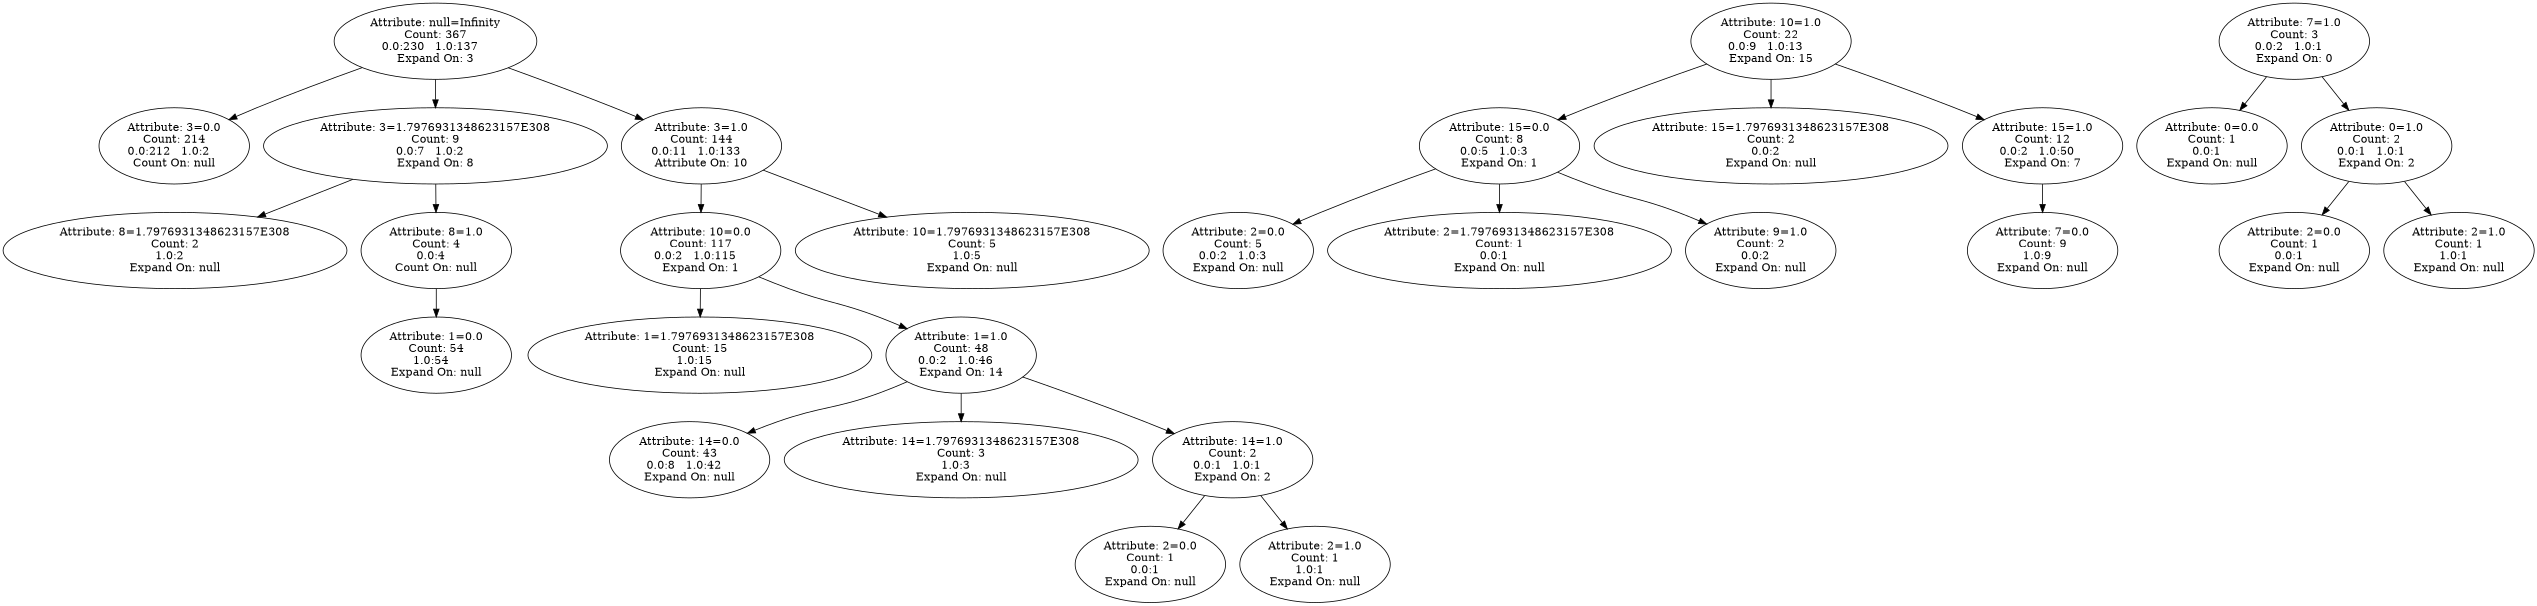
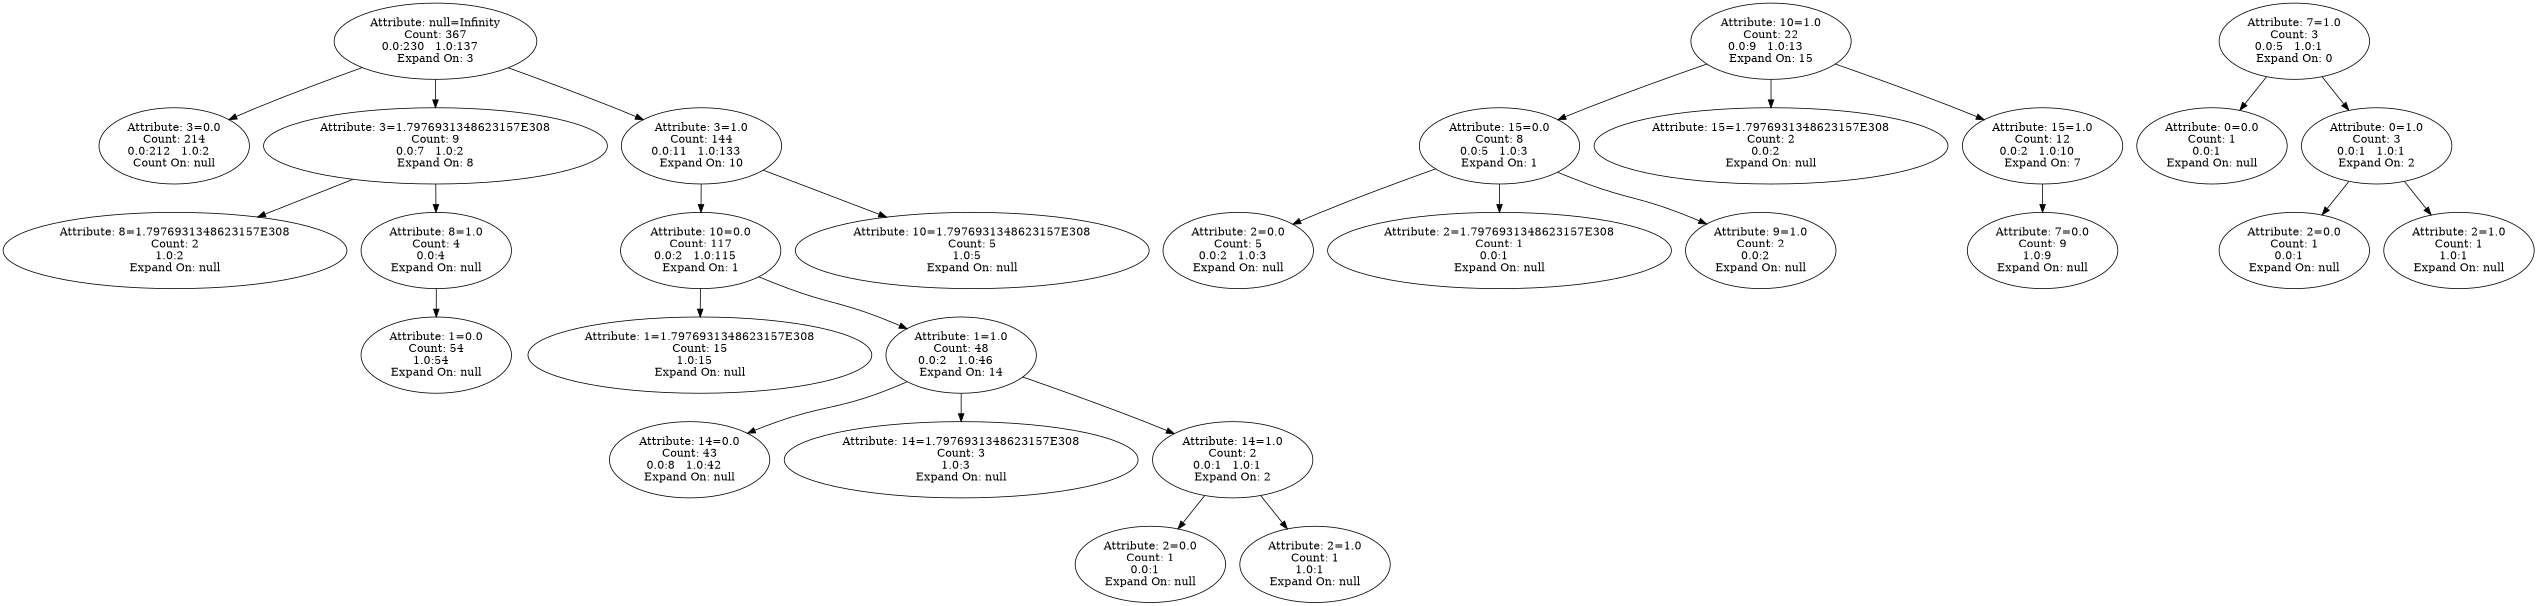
(2294, 41) -> (2294, 41)
(701, 146) -> (701, 146)
(2043, 146) -> (2043, 146)
(2377, 146) -> (2377, 146)
(436, 251) -> (436, 251)
